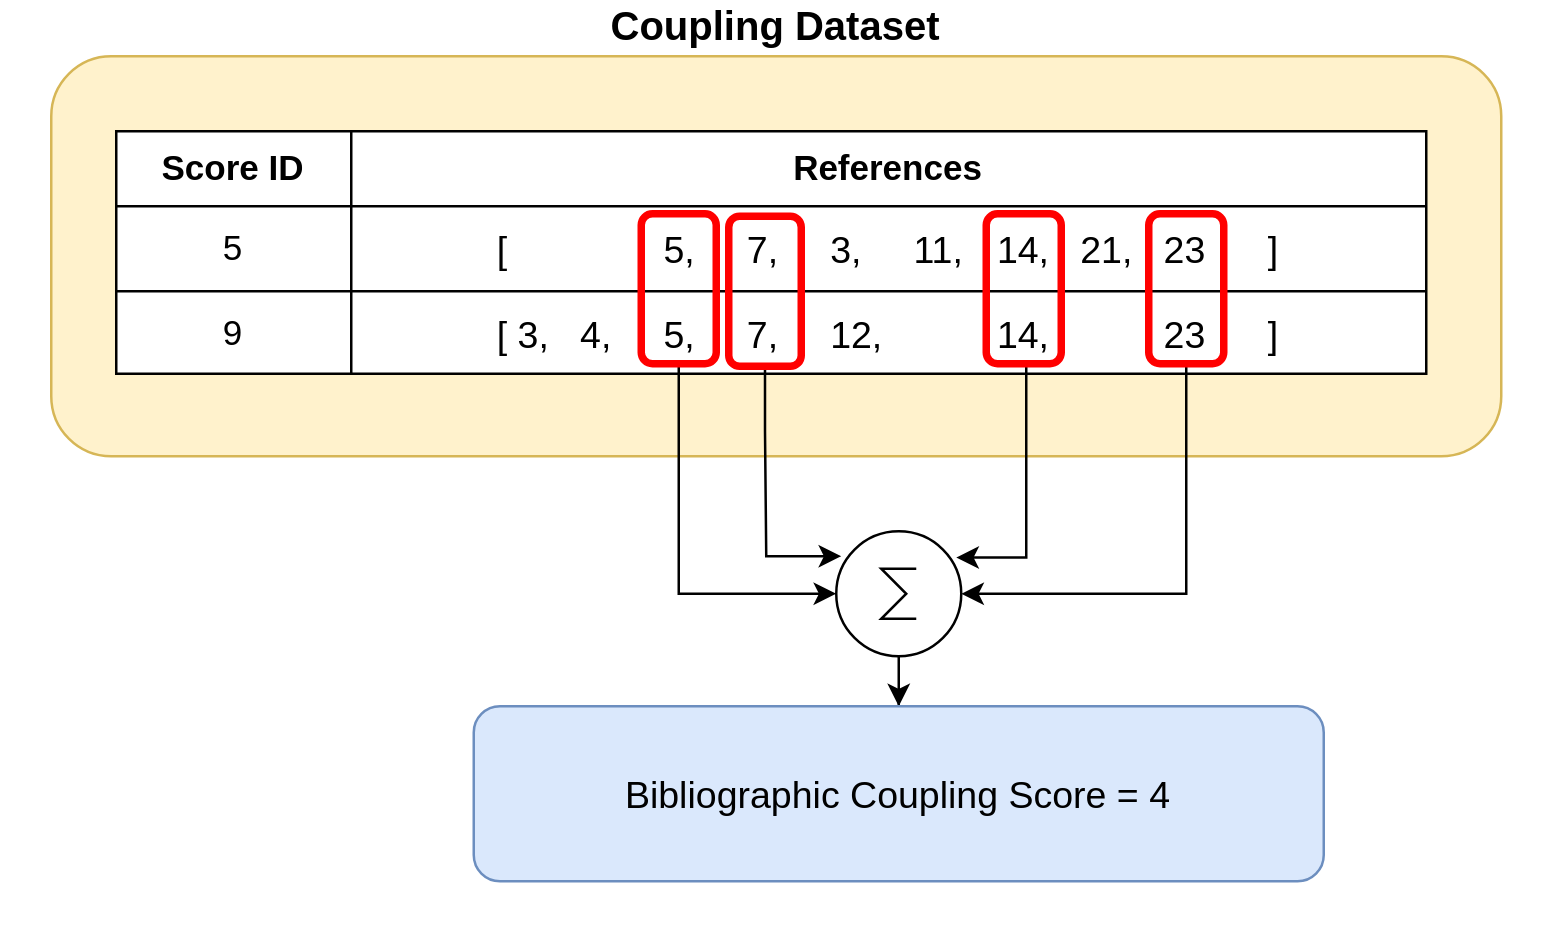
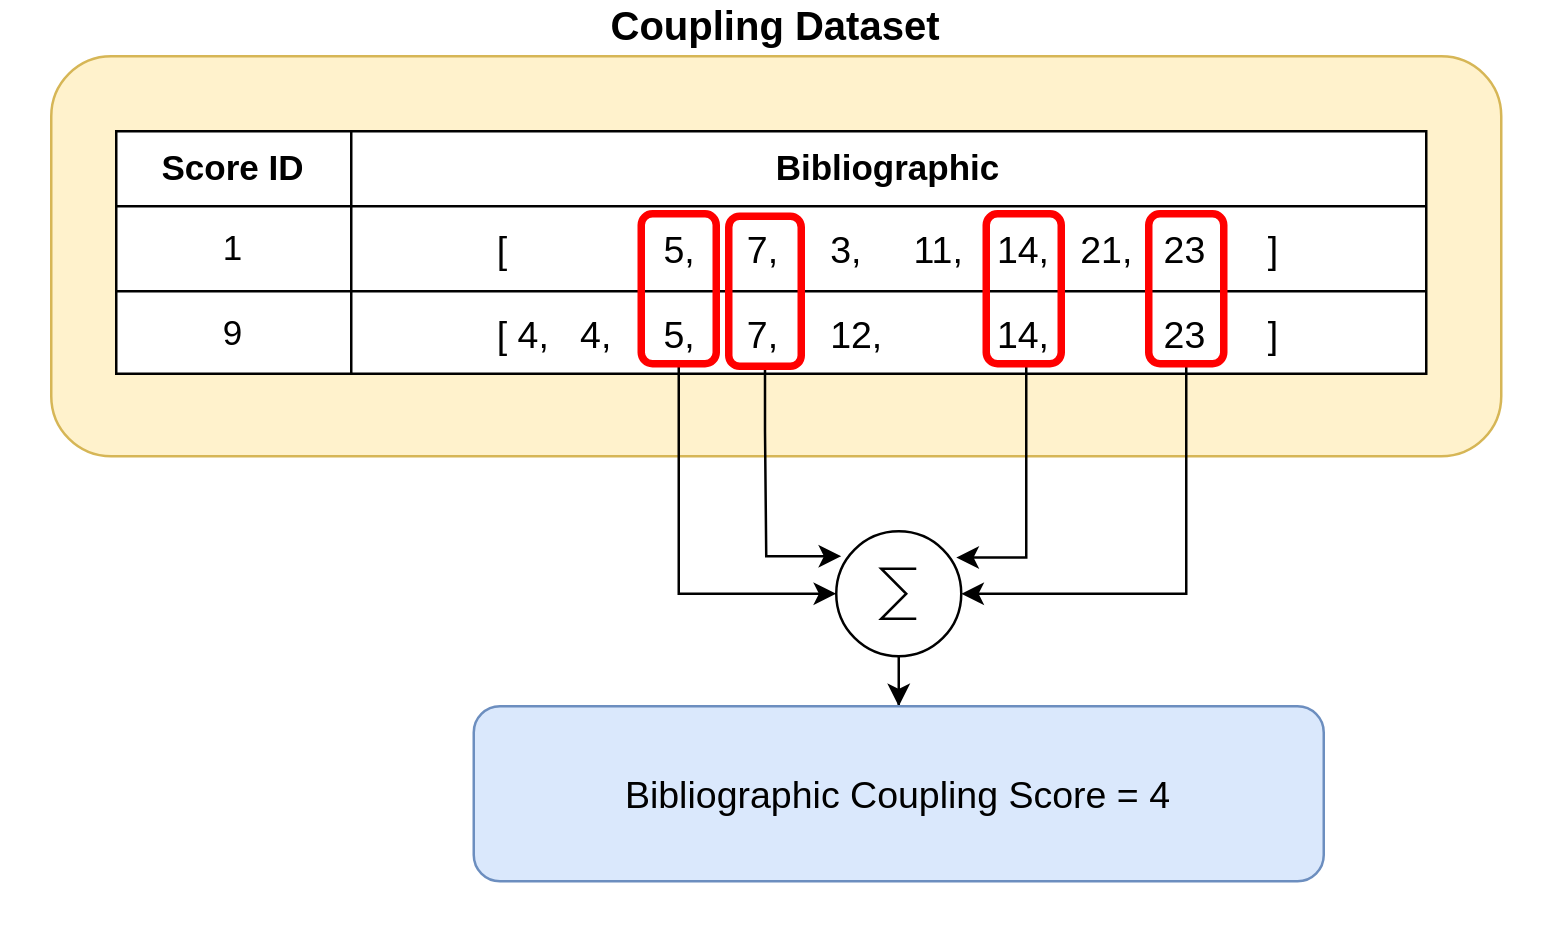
(889, 169) -> (889, 169)
(234, 249) -> (234, 249)
(889, 334) -> (889, 334)
